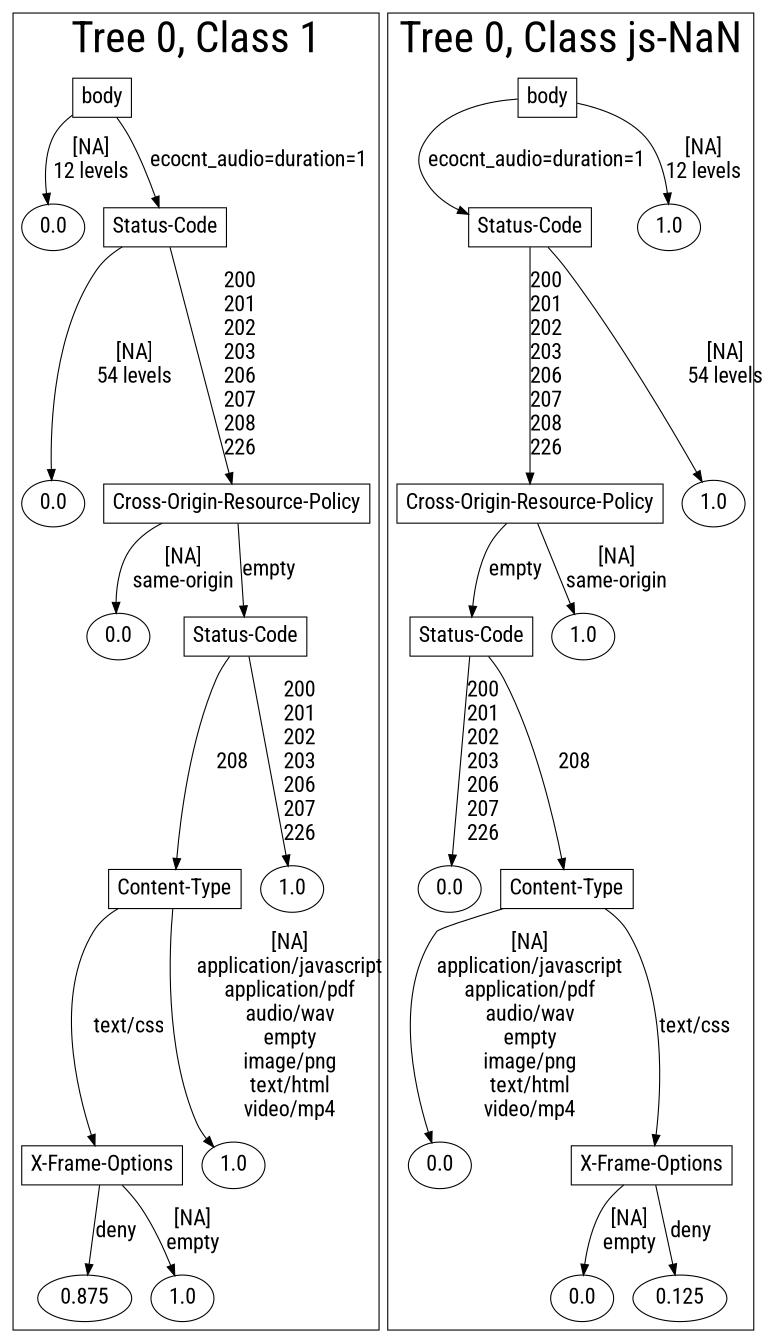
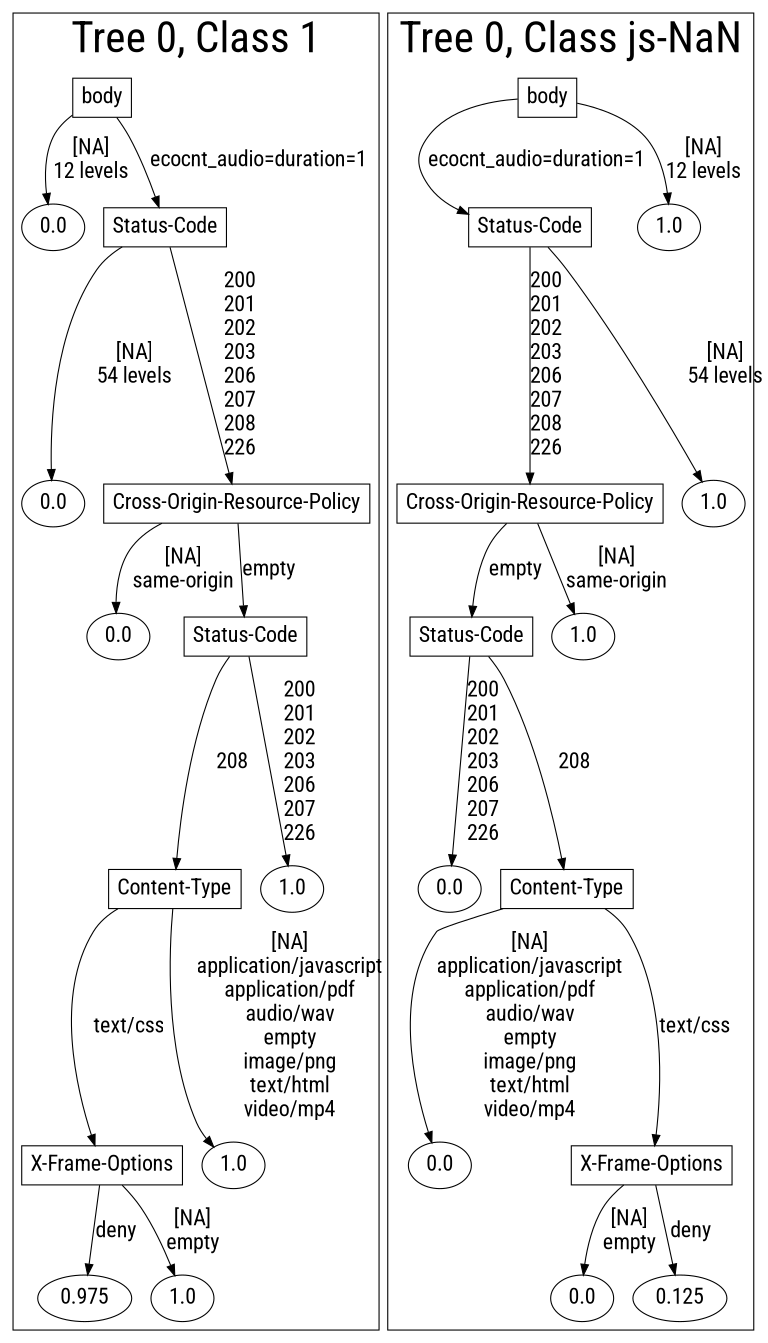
(85, 1298) -> (85, 1298)
